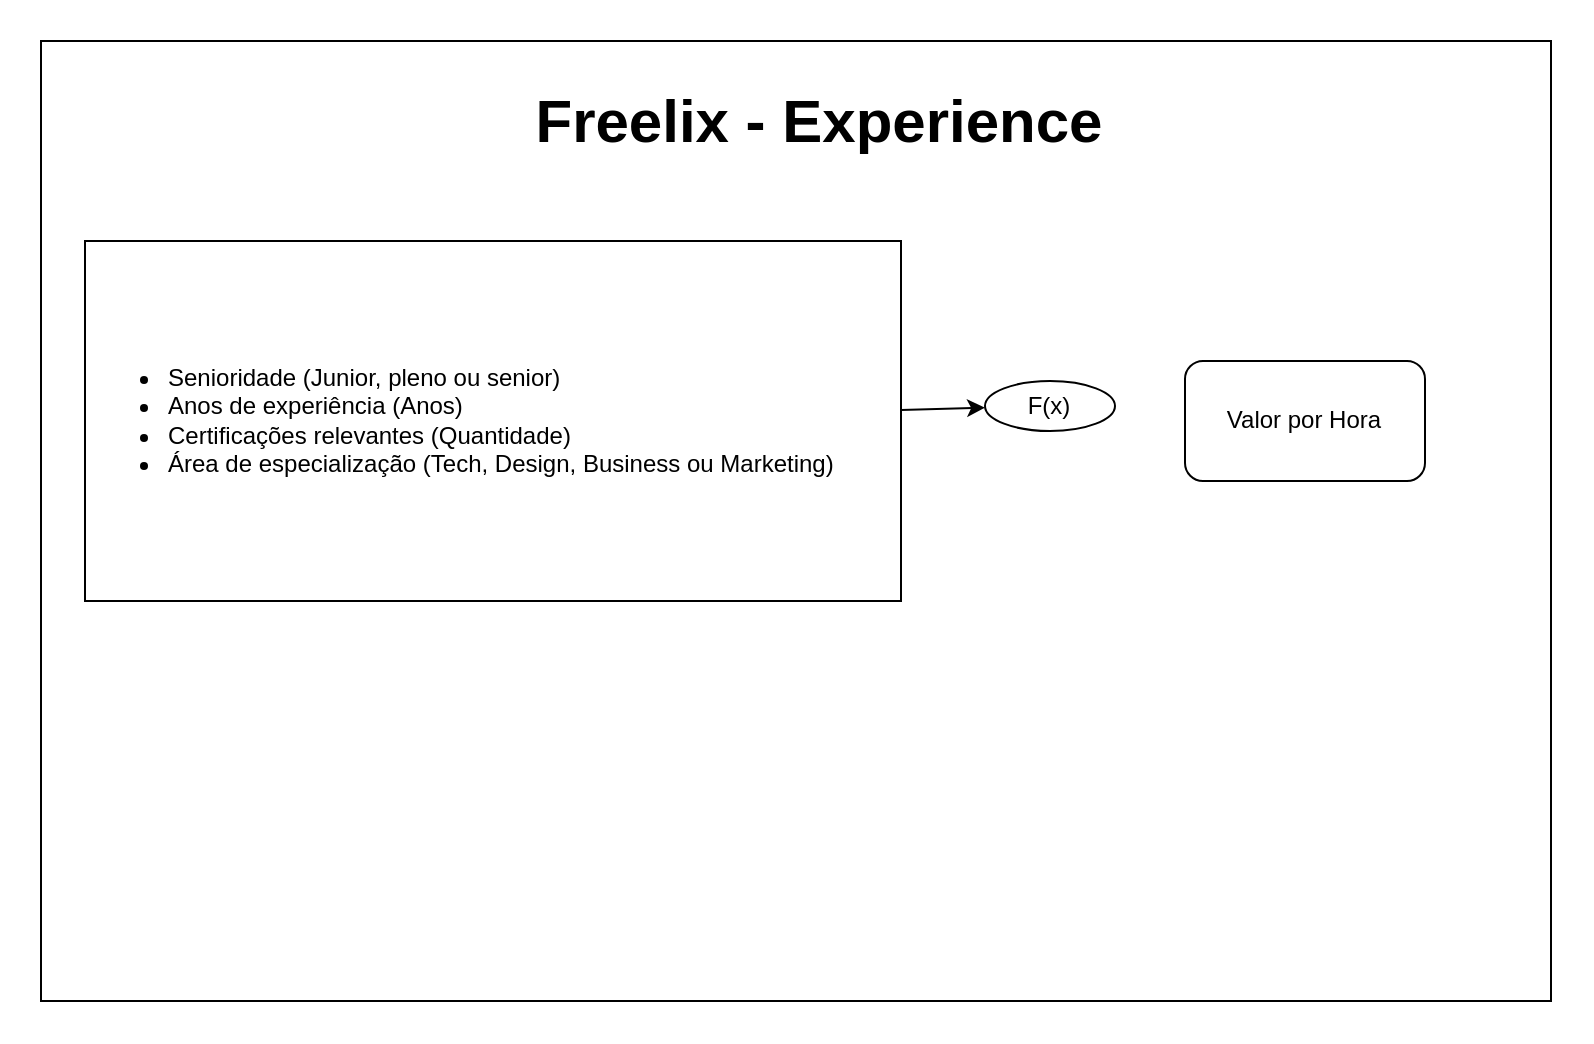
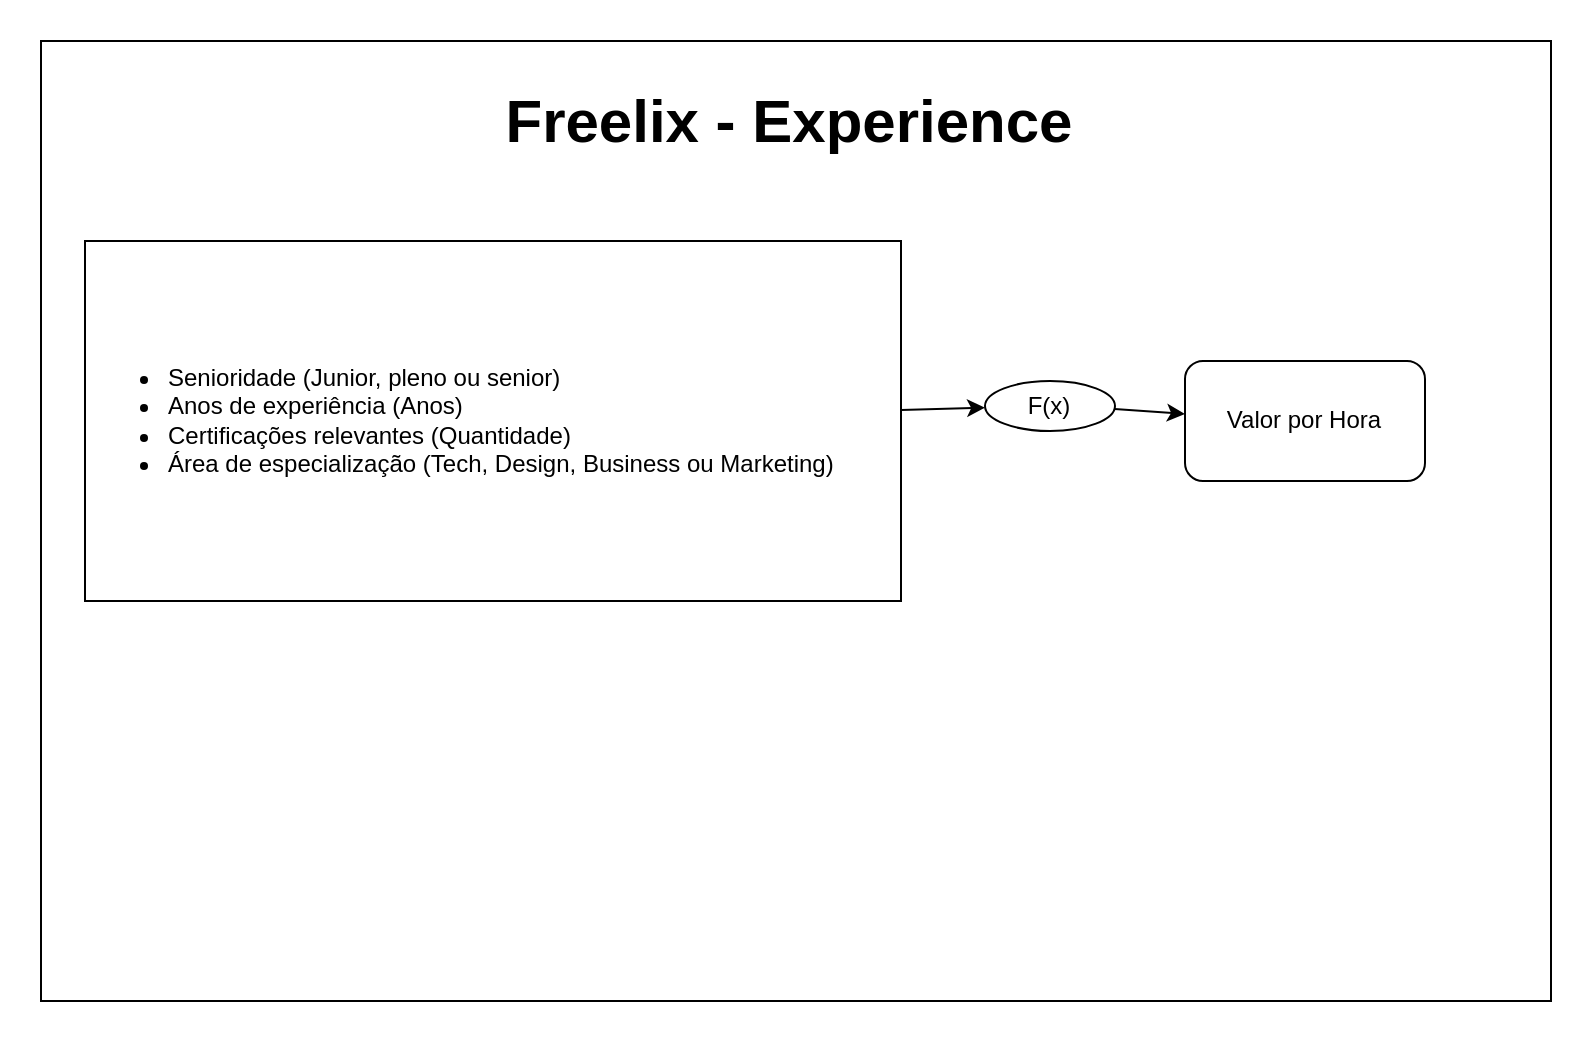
(820, 121) -> (790, 121)
none -> (1143, 411)
